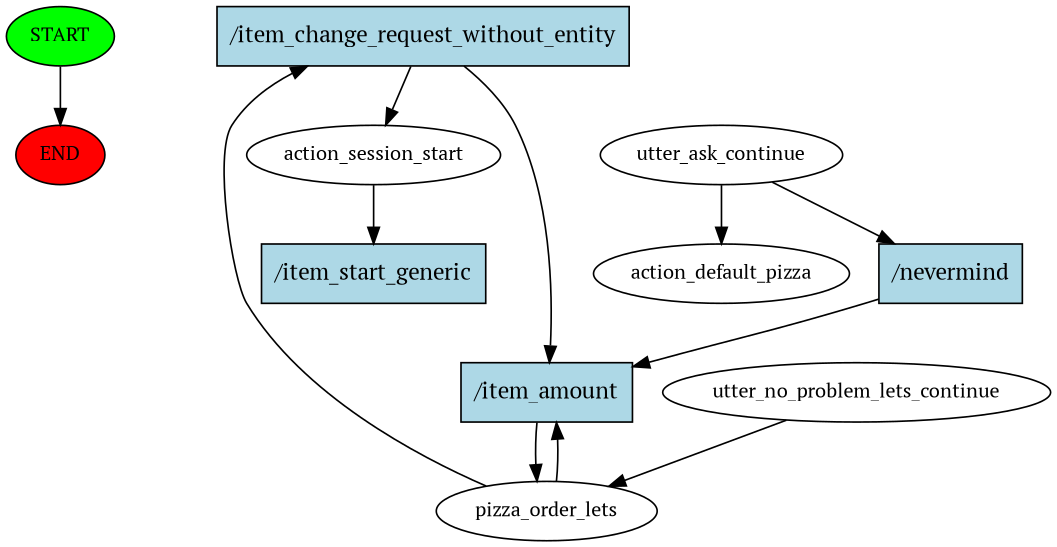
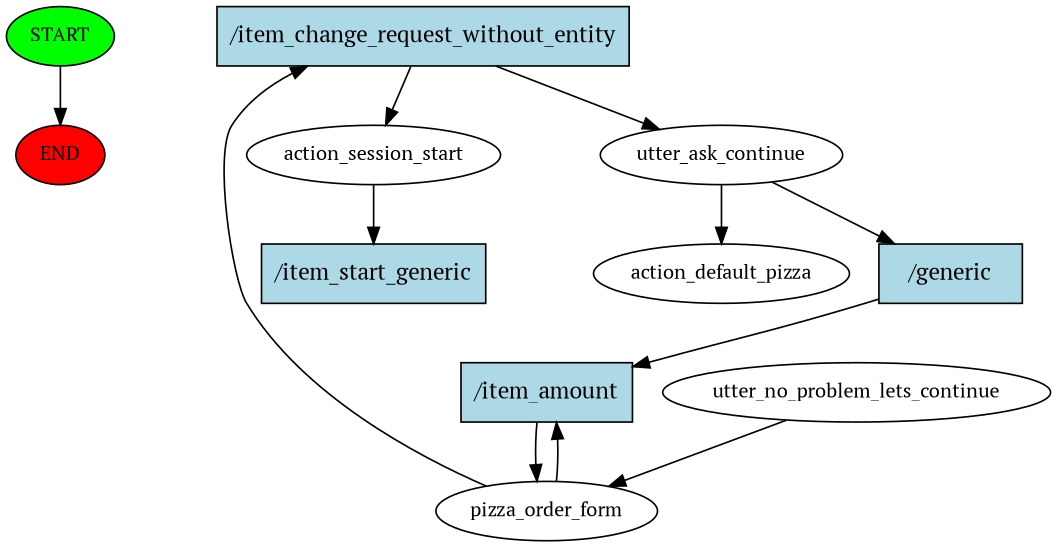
(539, 194) -> (570, 95)
(951, 274) -> (951, 274)
(547, 511) -> (547, 511)
